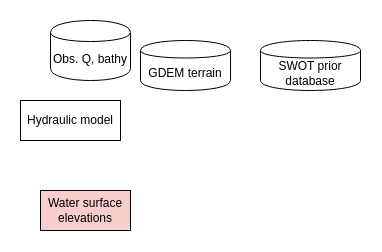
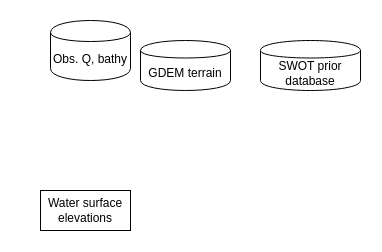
(71, 121) -> none
(86, 211) -> (86, 211)
